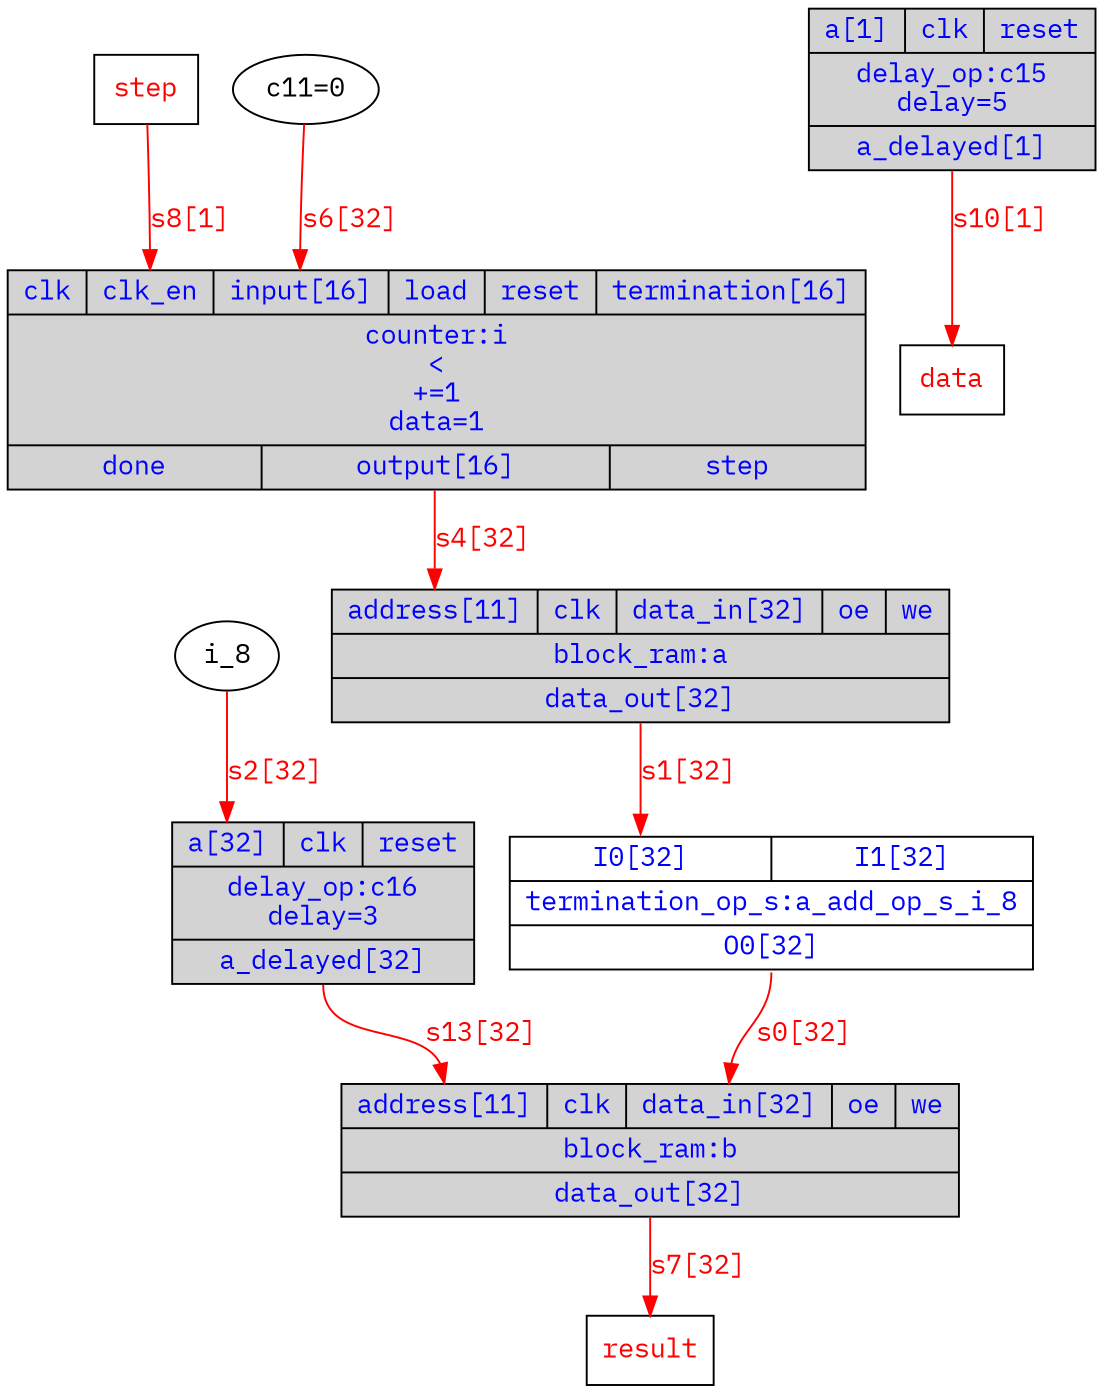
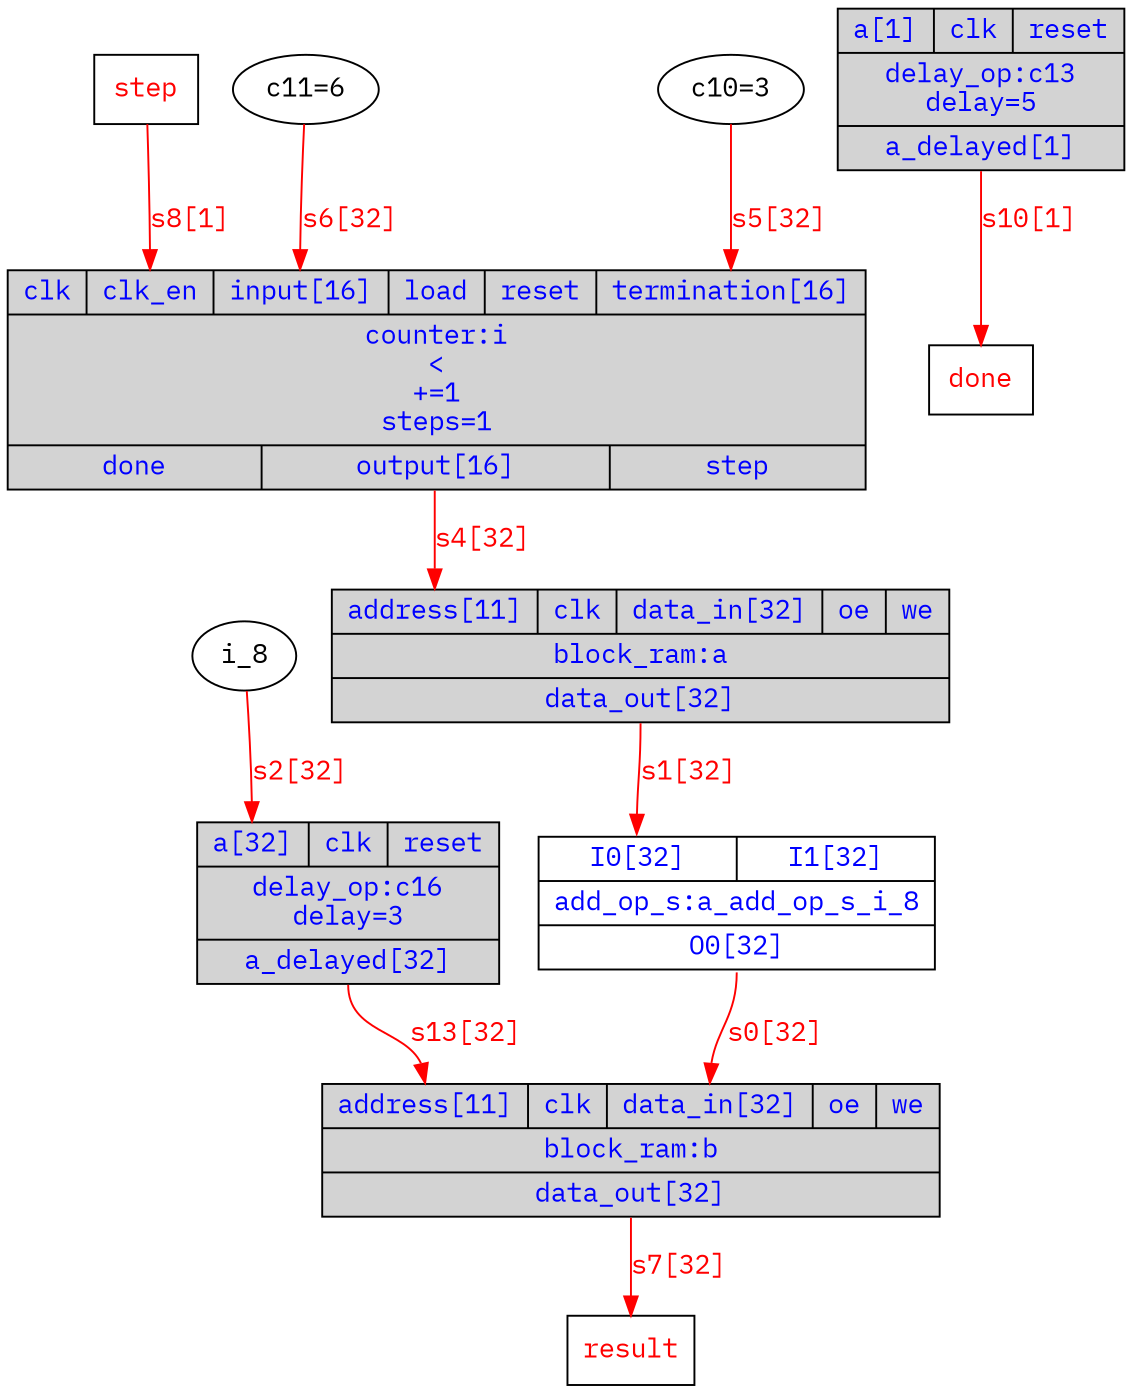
(952, 74) -> (981, 74)
(306, 89) -> (306, 89)
none -> (731, 89)
(952, 380) -> (981, 380)
(437, 422) -> (437, 422)
(771, 902) -> (737, 902)
